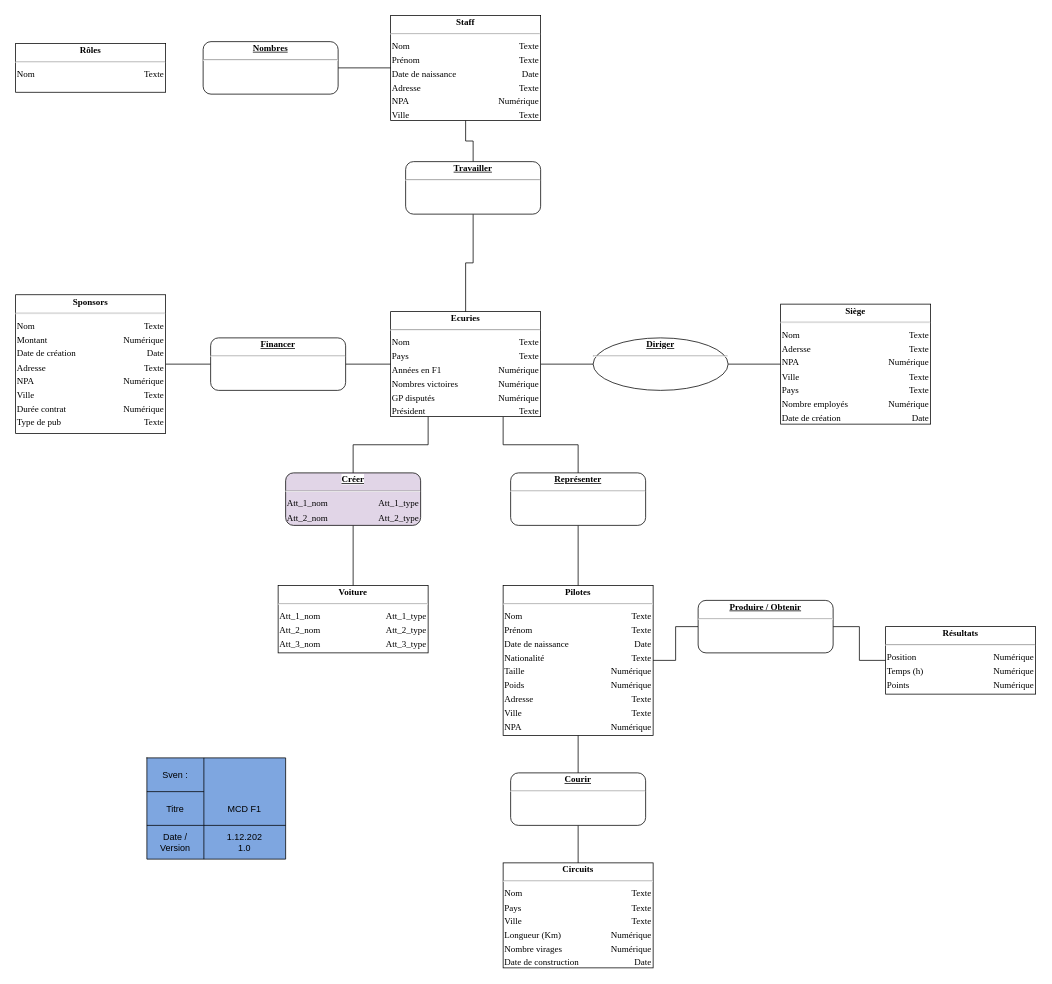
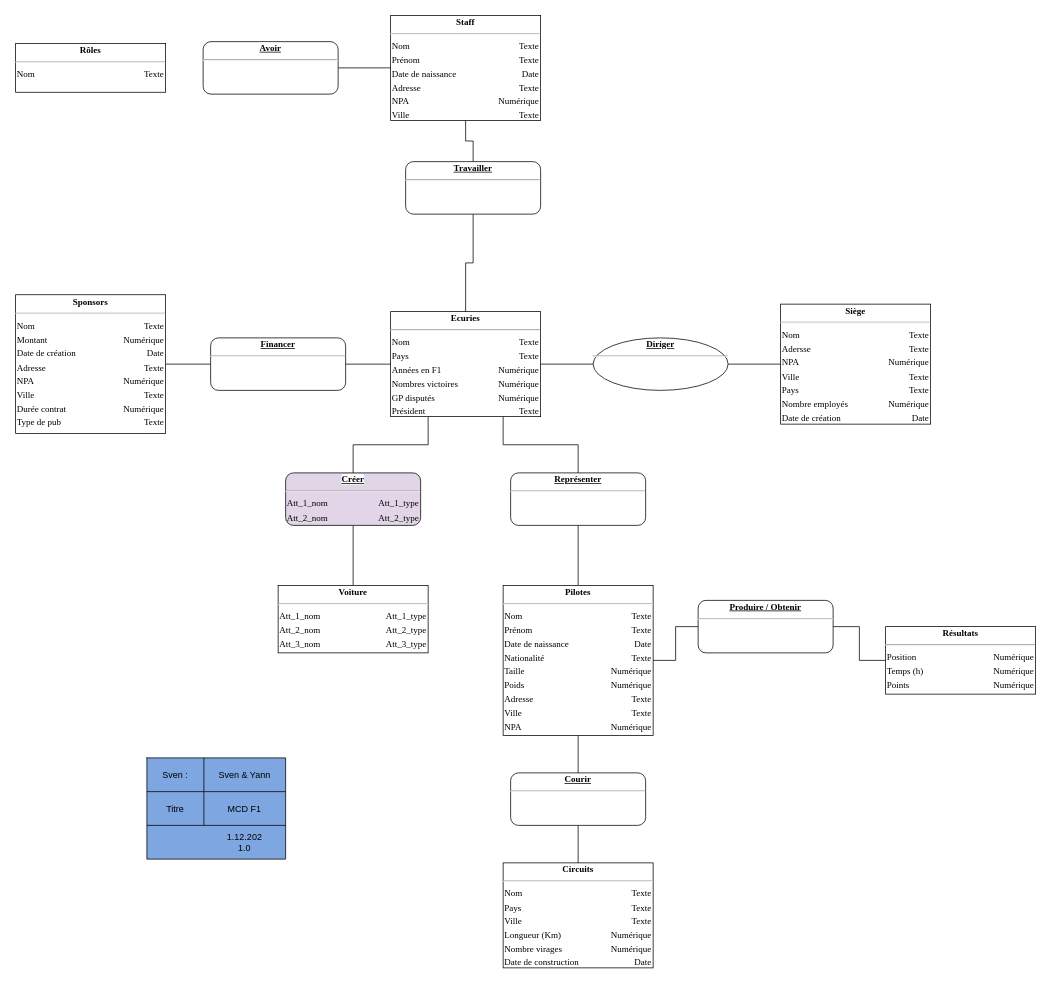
(270, 47) -> (270, 47)
none -> (245, 775)
(175, 842) -> none
